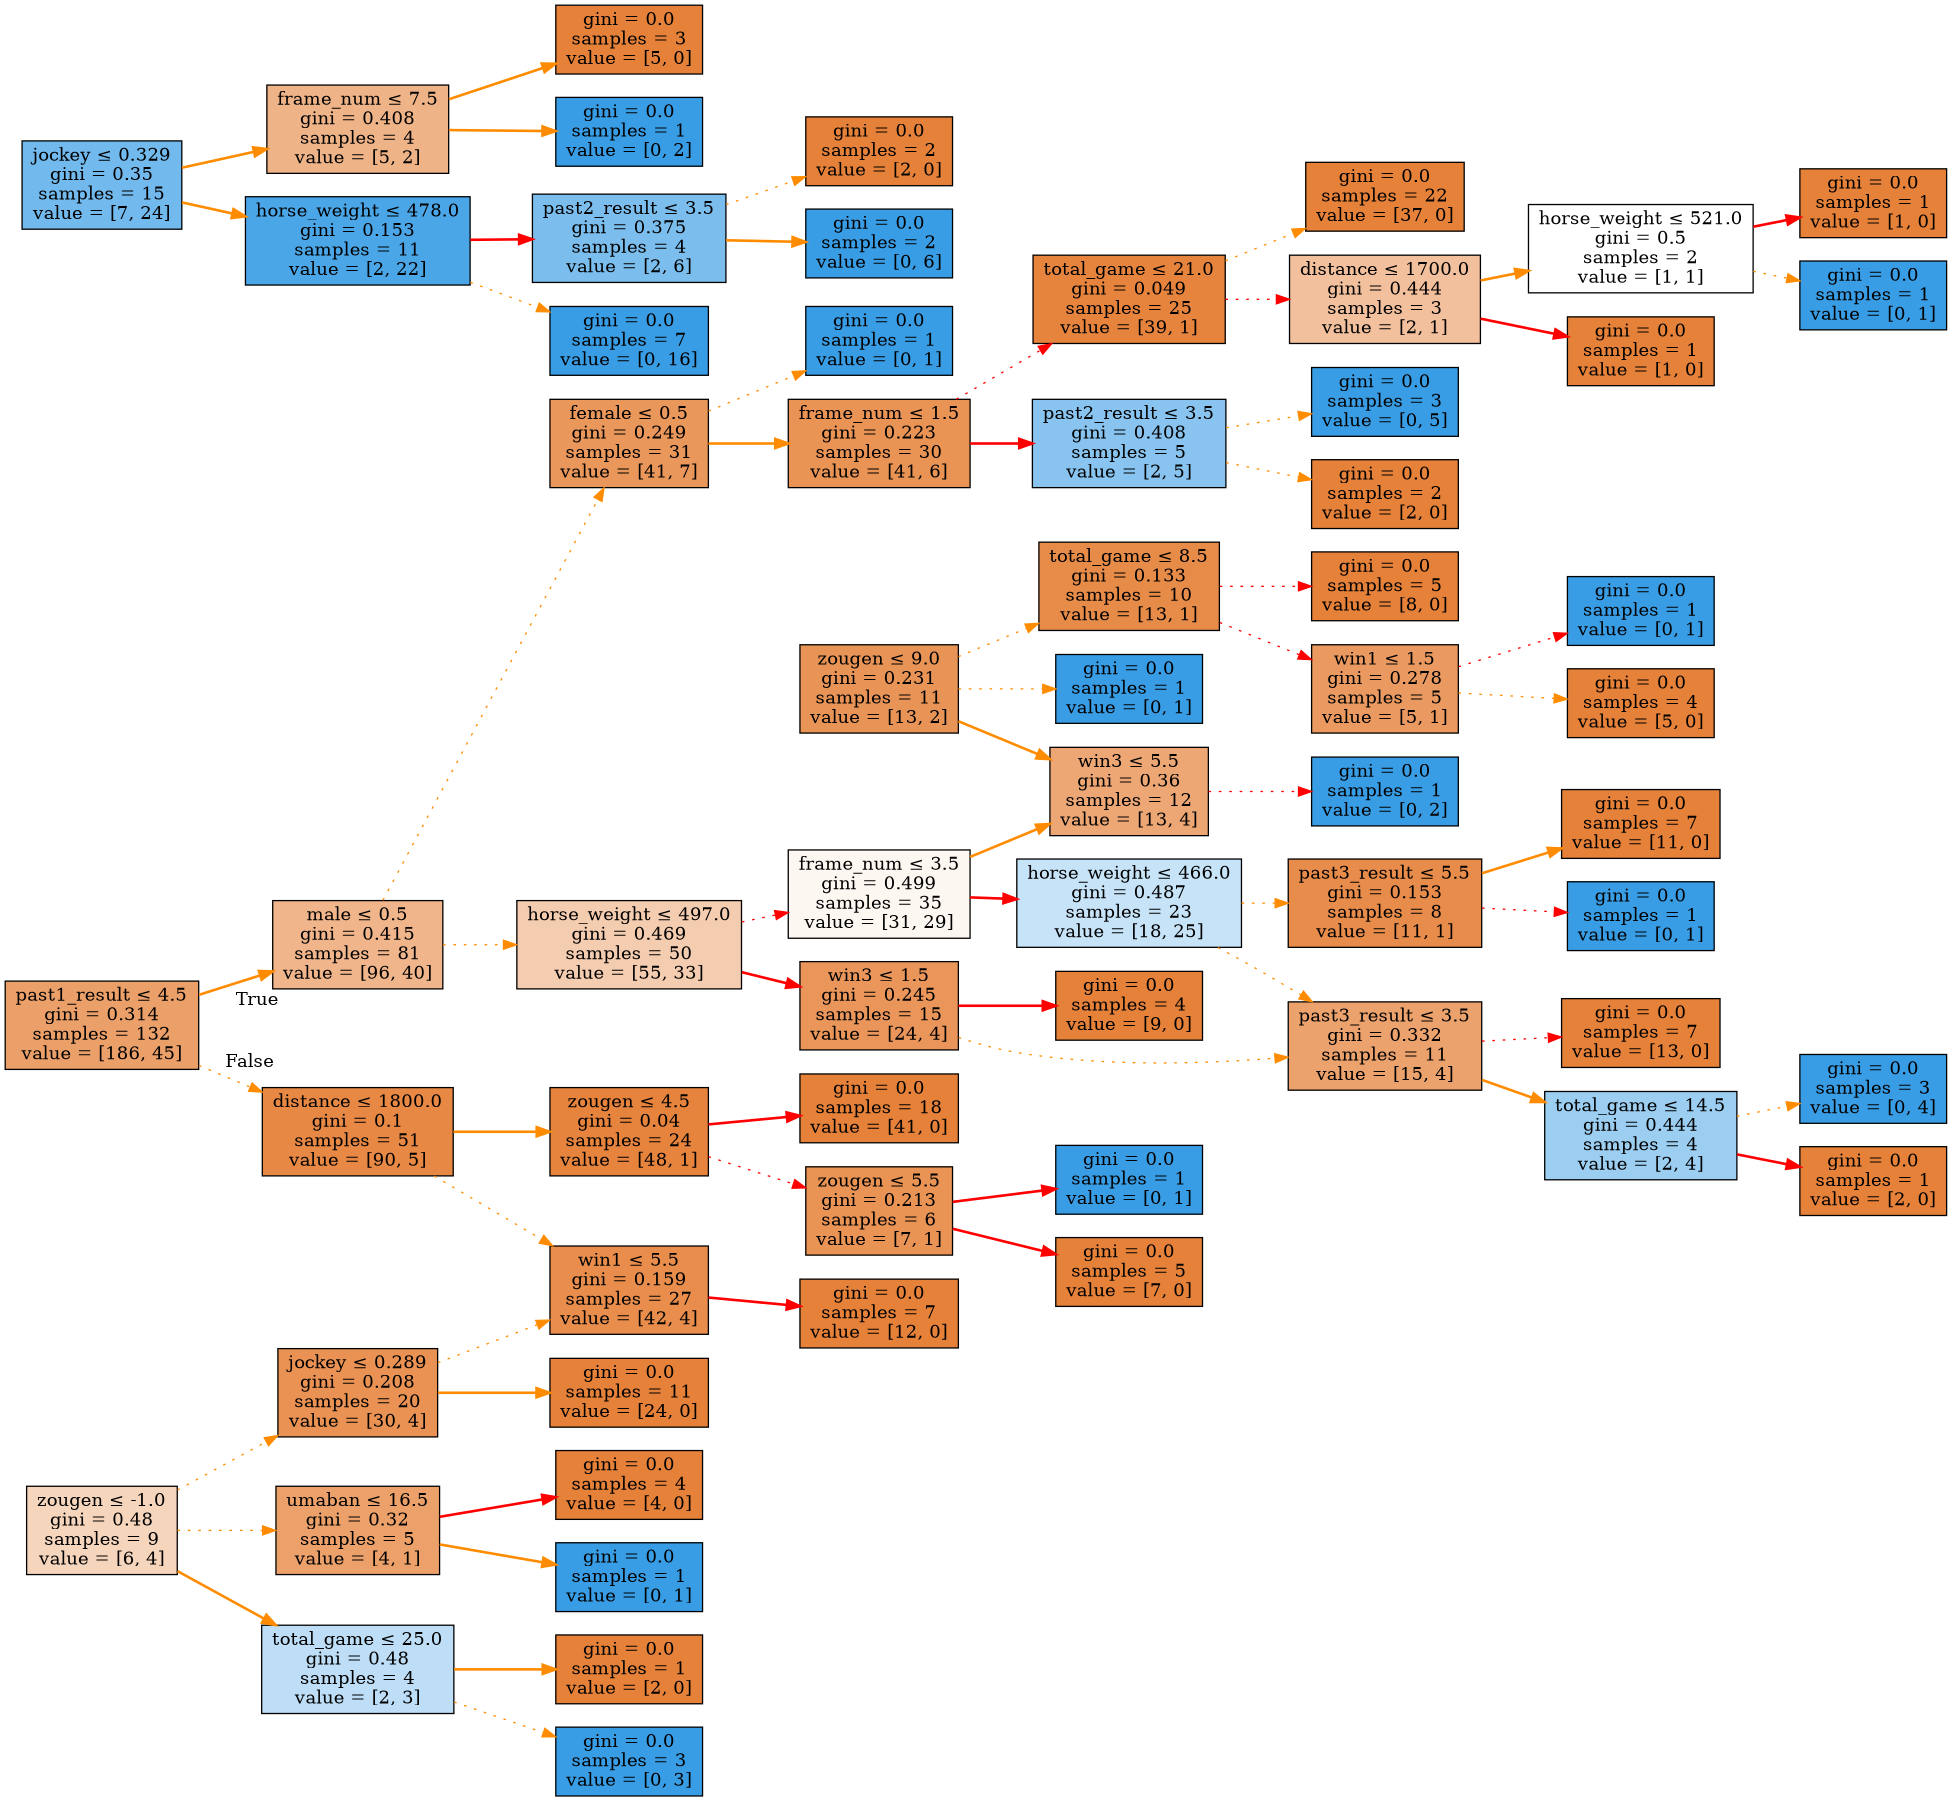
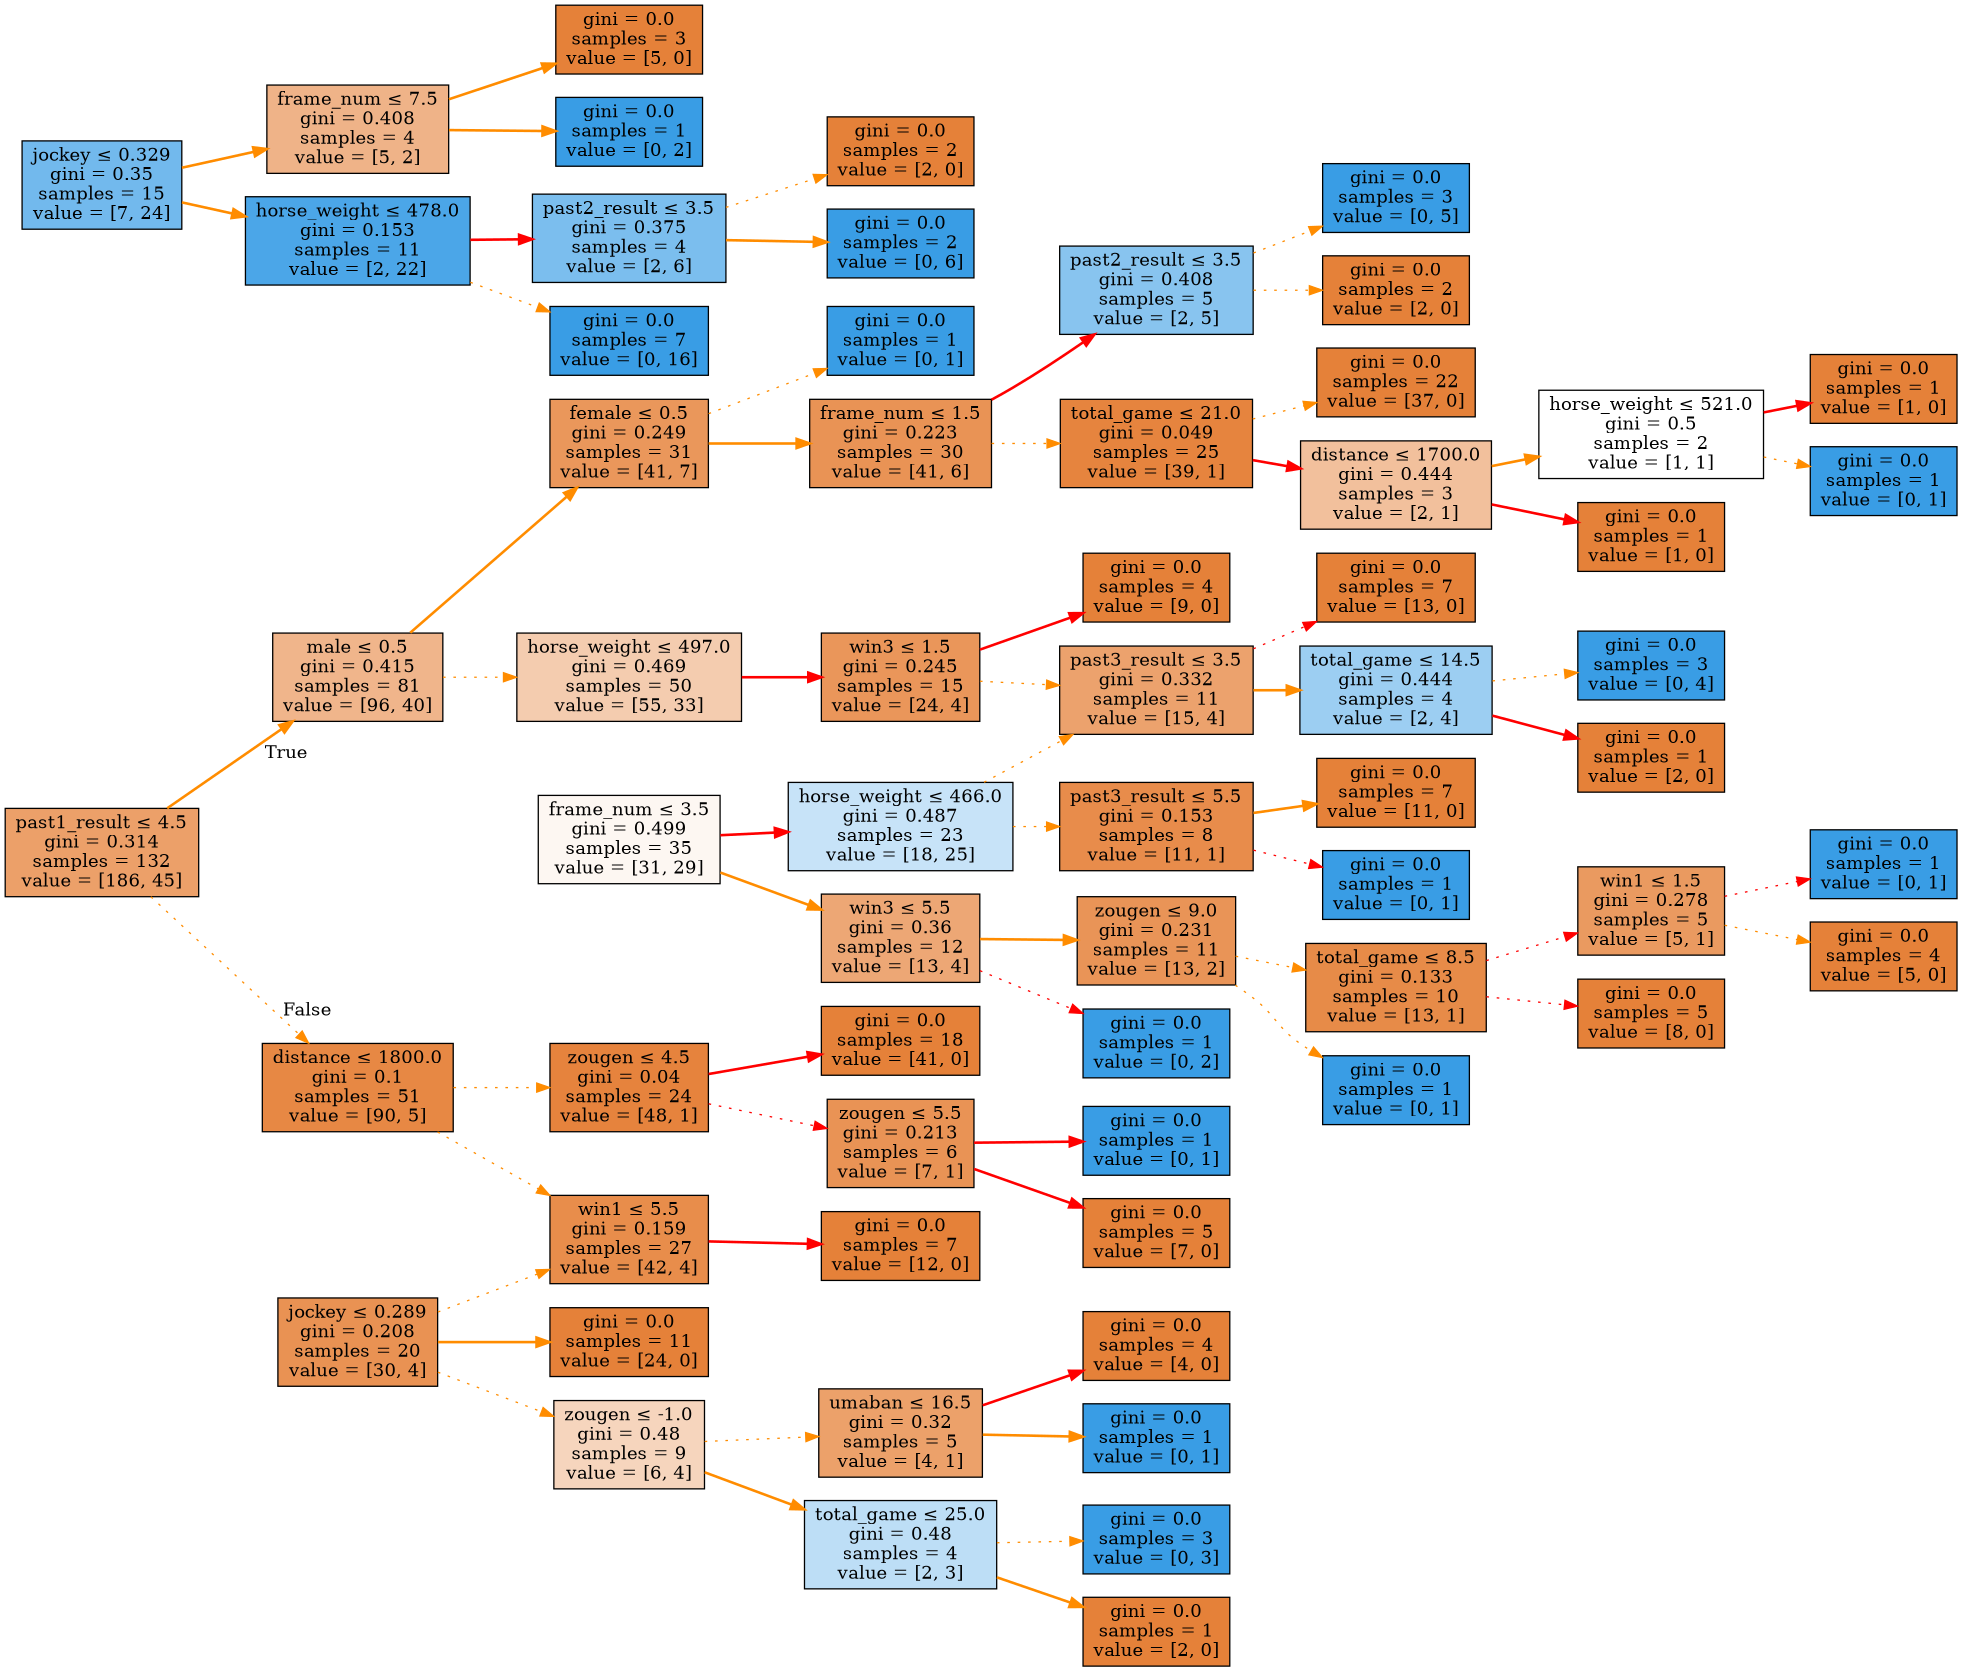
(1251, 299) -> (1270, 463)
(998, 375) -> (1019, 443)
(490, 700) -> (489, 565)
(998, 738) -> (1022, 939)
(759, 919) -> none
(495, 1132) -> (495, 1088)
(222, 1466) -> (490, 1392)
